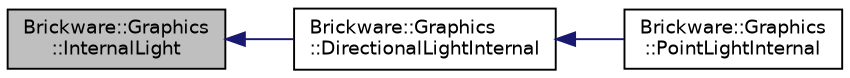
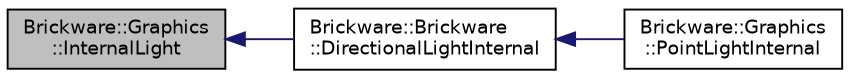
(425, 39) -> (425, 39)
